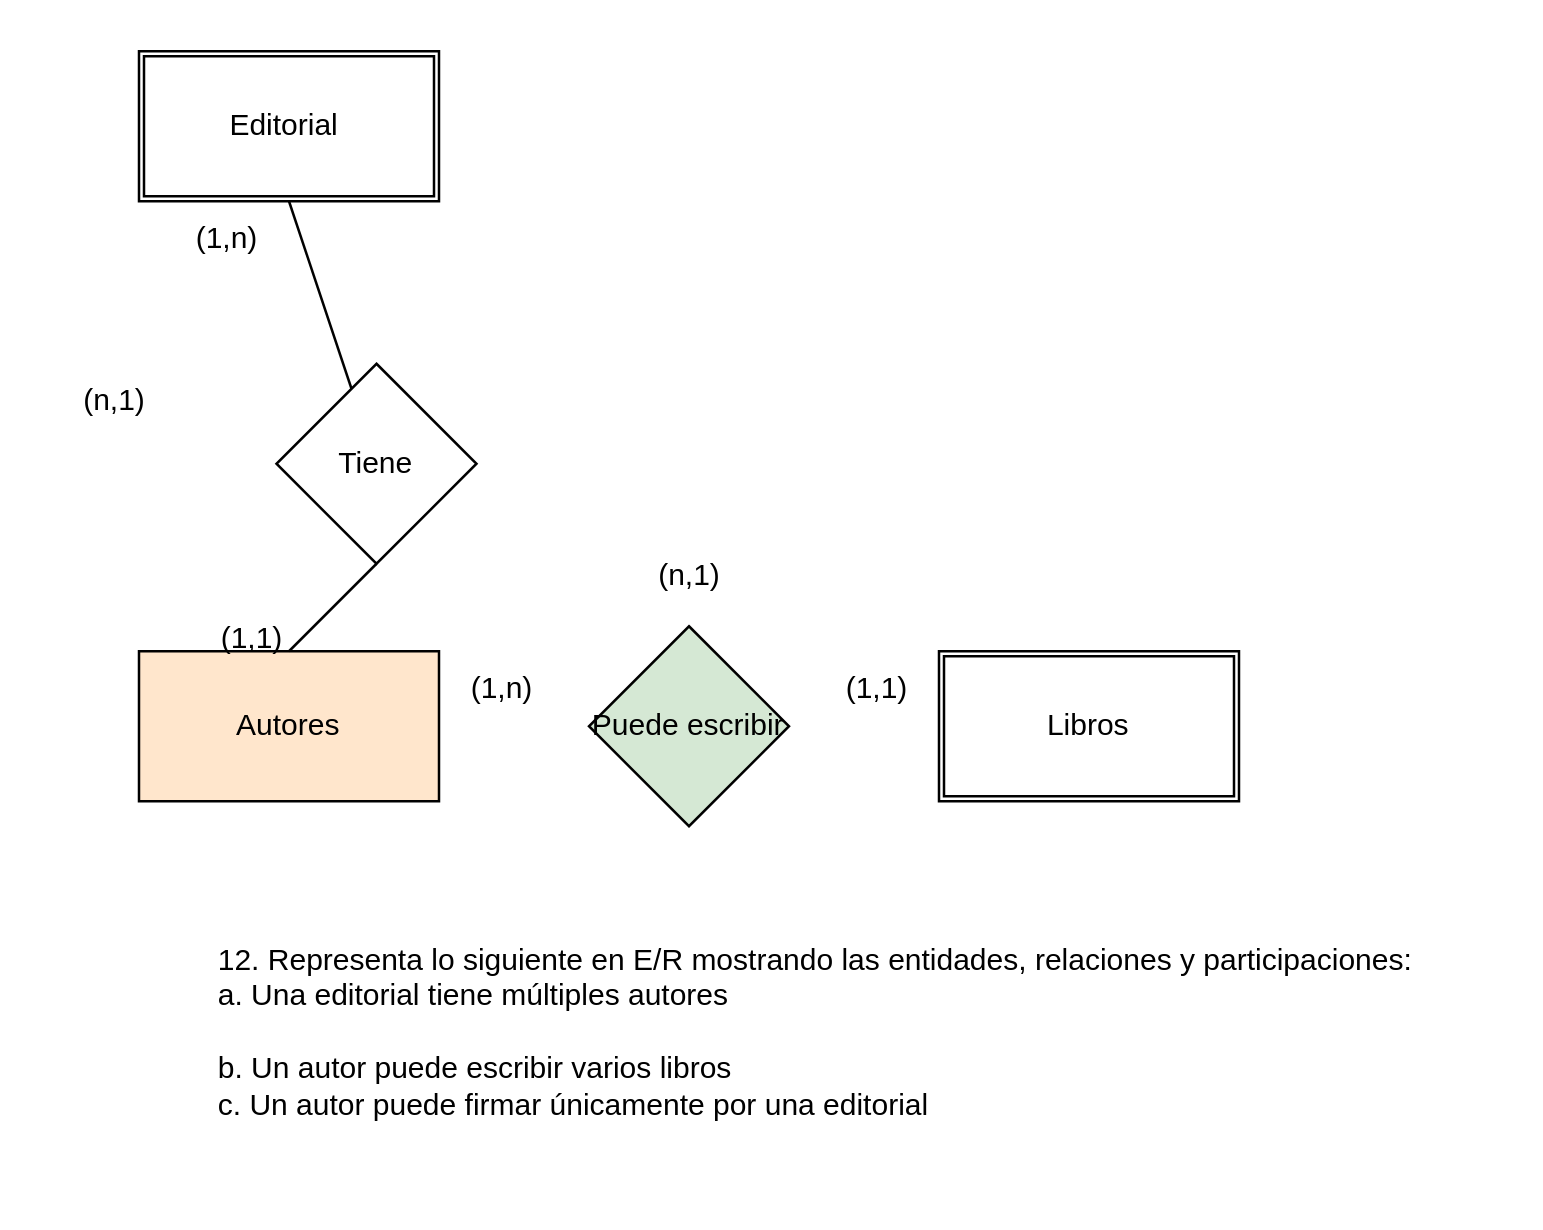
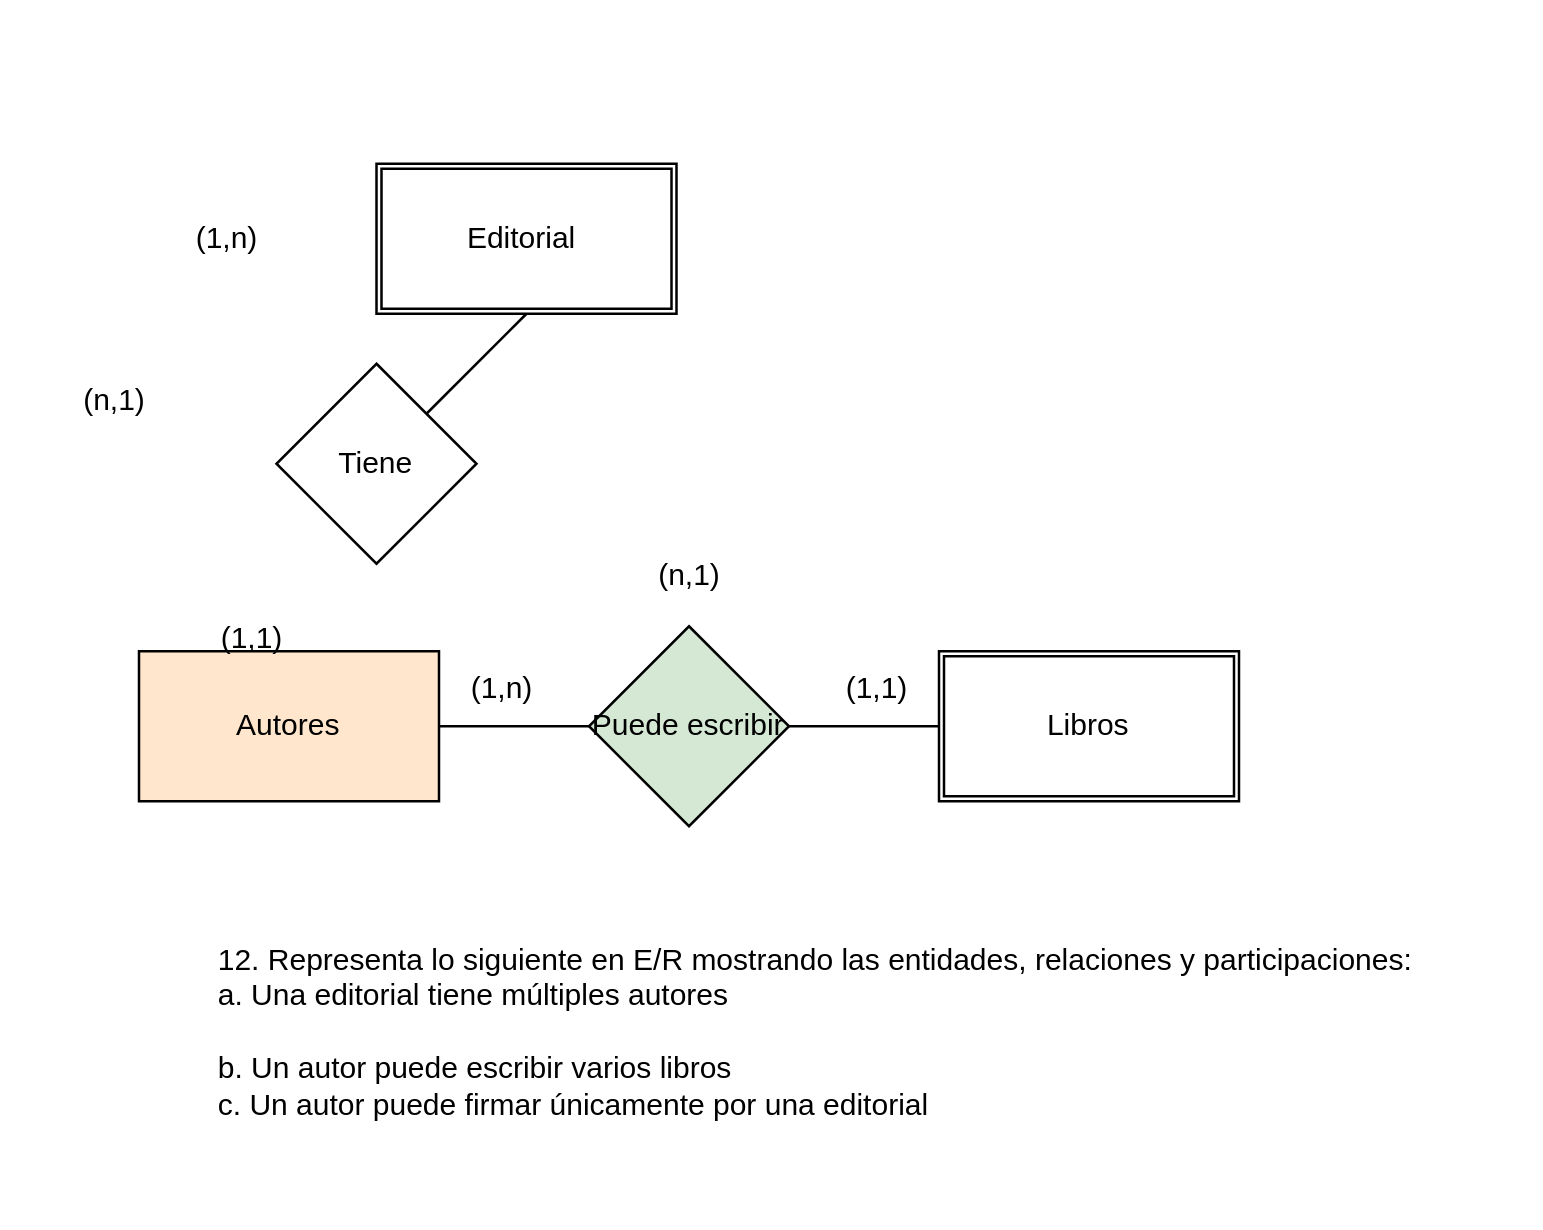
(289, 126) -> (526, 239)
(332, 608) -> none
none -> (514, 726)
none -> (864, 726)
